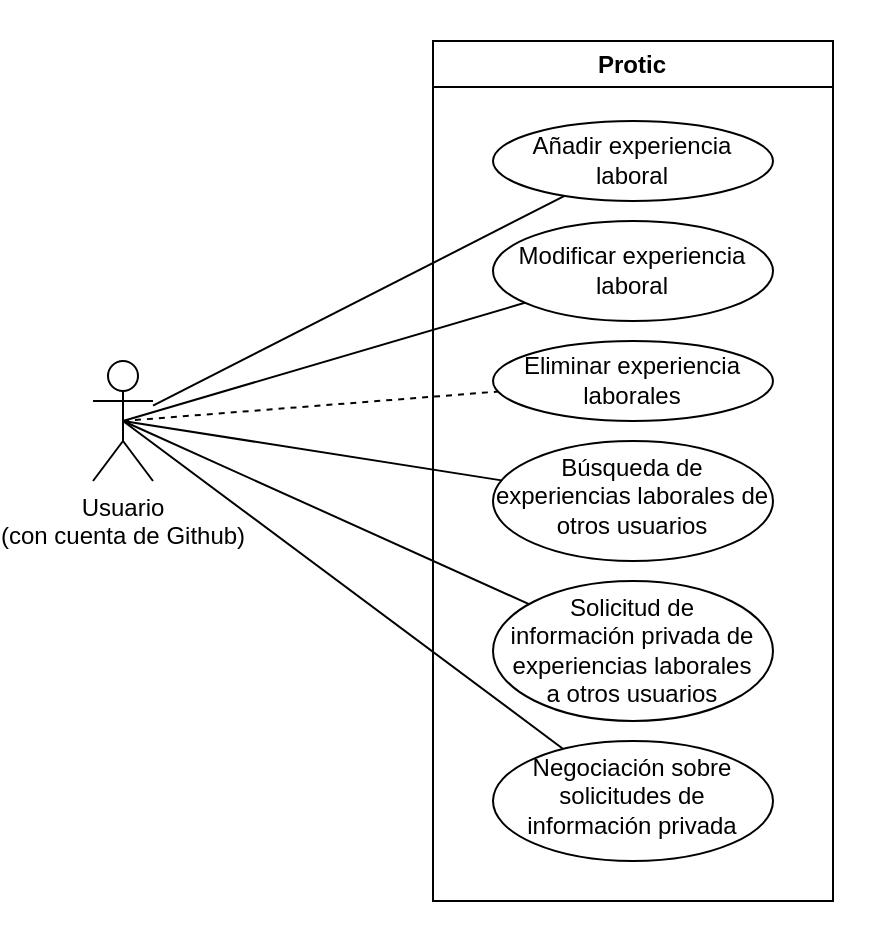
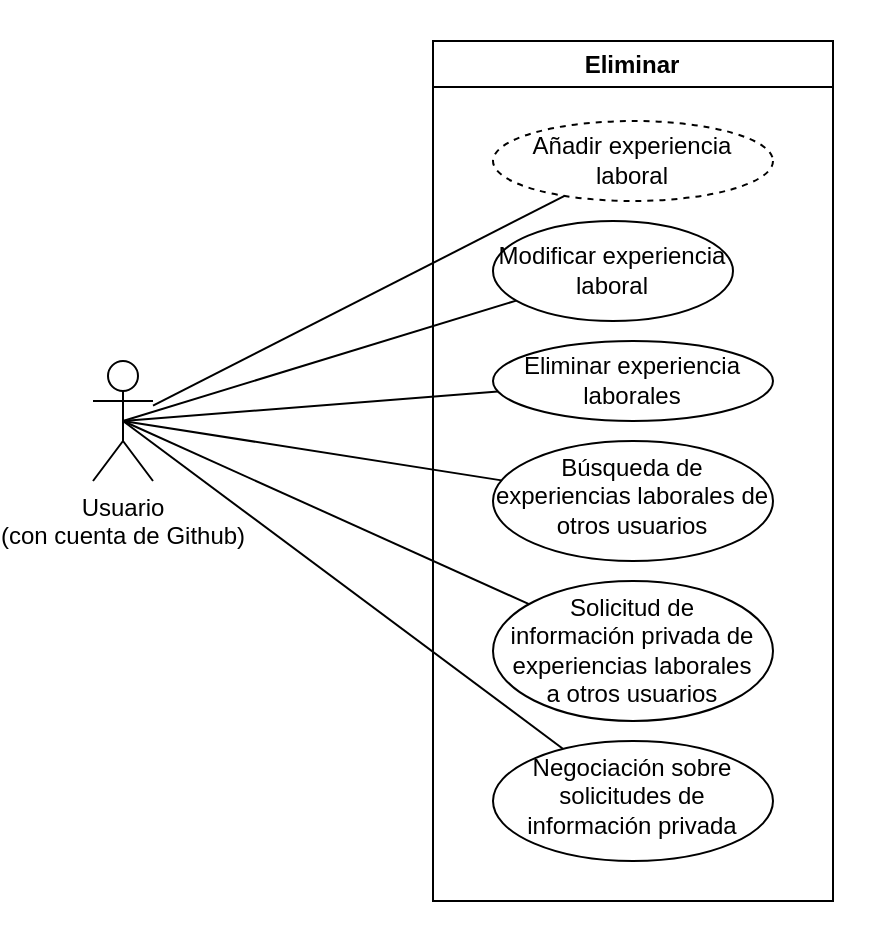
(632, 65) -> (632, 65)
(633, 161) -> (633, 161)
(633, 271) -> (613, 271)
(286, 408) -> (286, 408)
